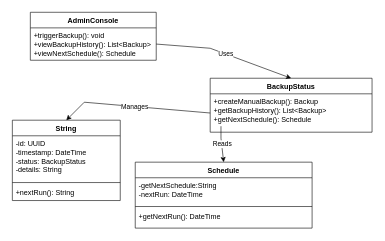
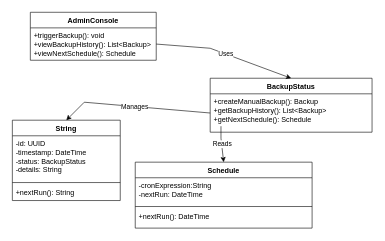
(182, 191) -> (180, 191)
(182, 218) -> (176, 218)
